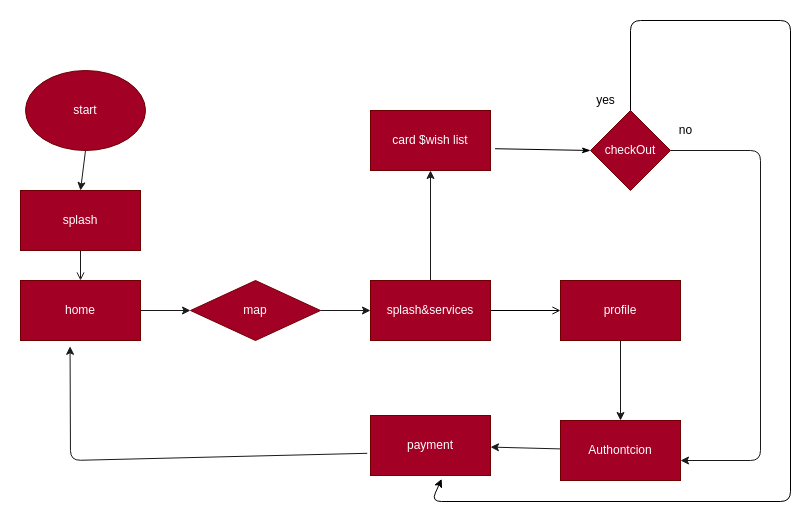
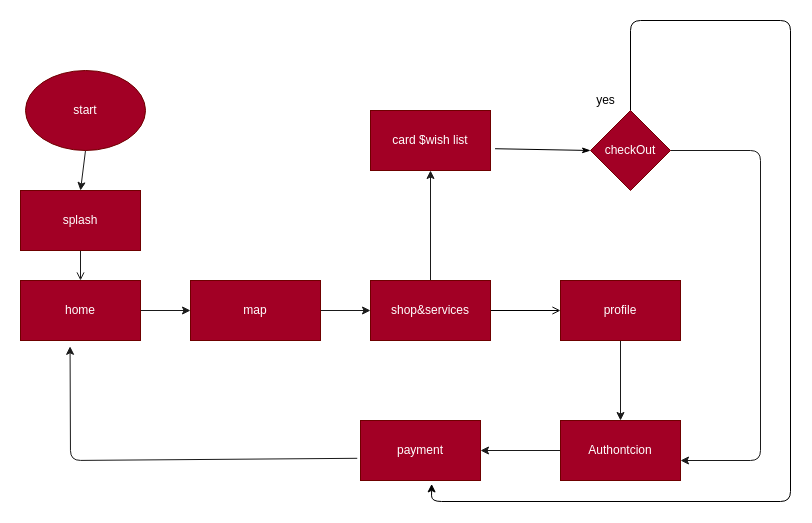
(686, 131) -> none
(256, 311) -> (256, 311)
(431, 311) -> (431, 311)
(431, 446) -> (421, 451)
